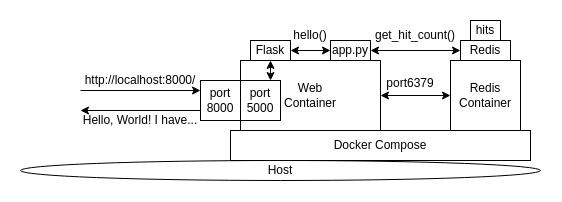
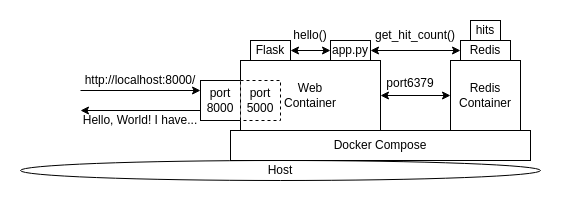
(271, 71) -> none
(261, 101) -> (261, 101)
